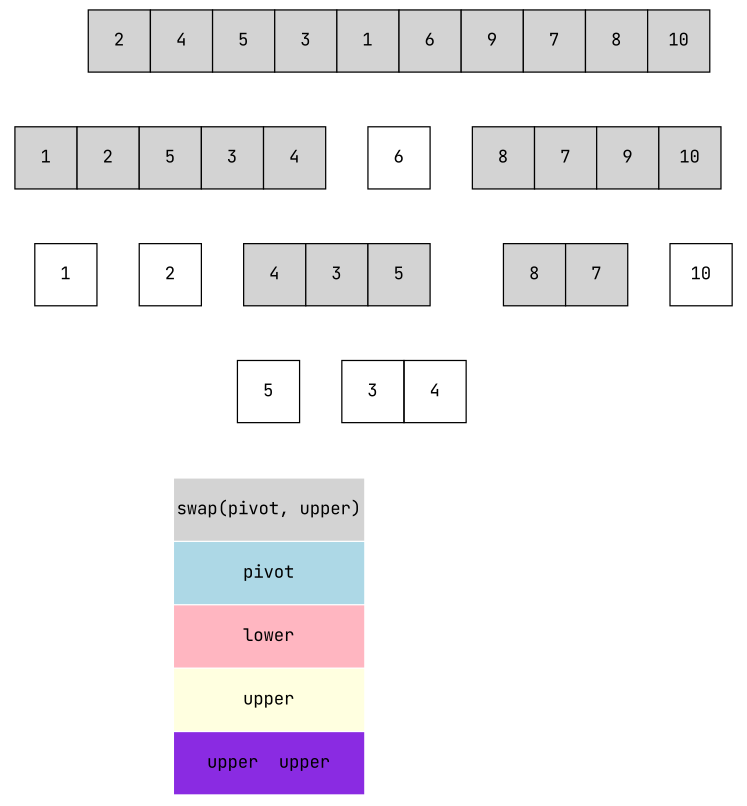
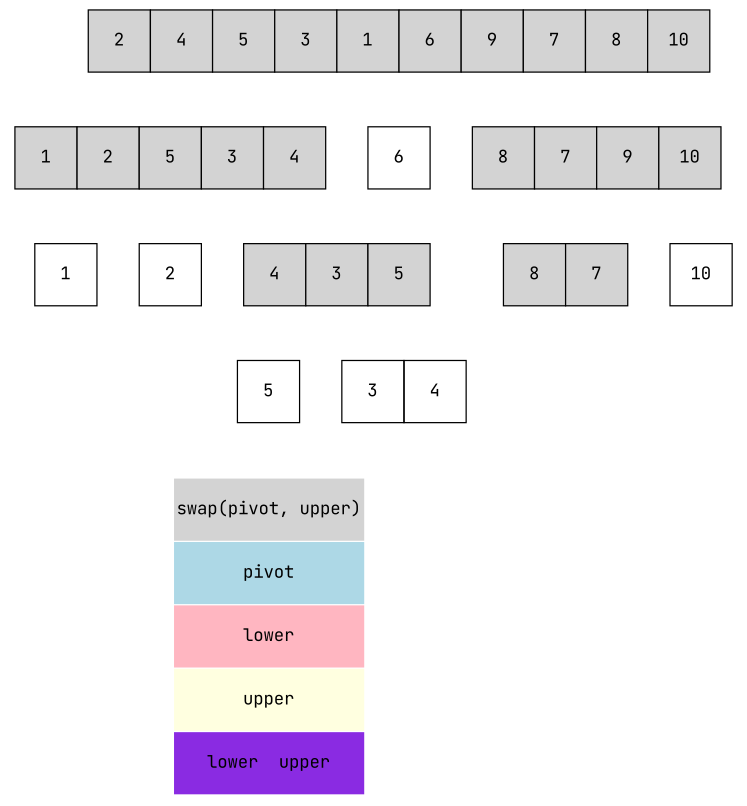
(269, 763) -> (269, 763)
